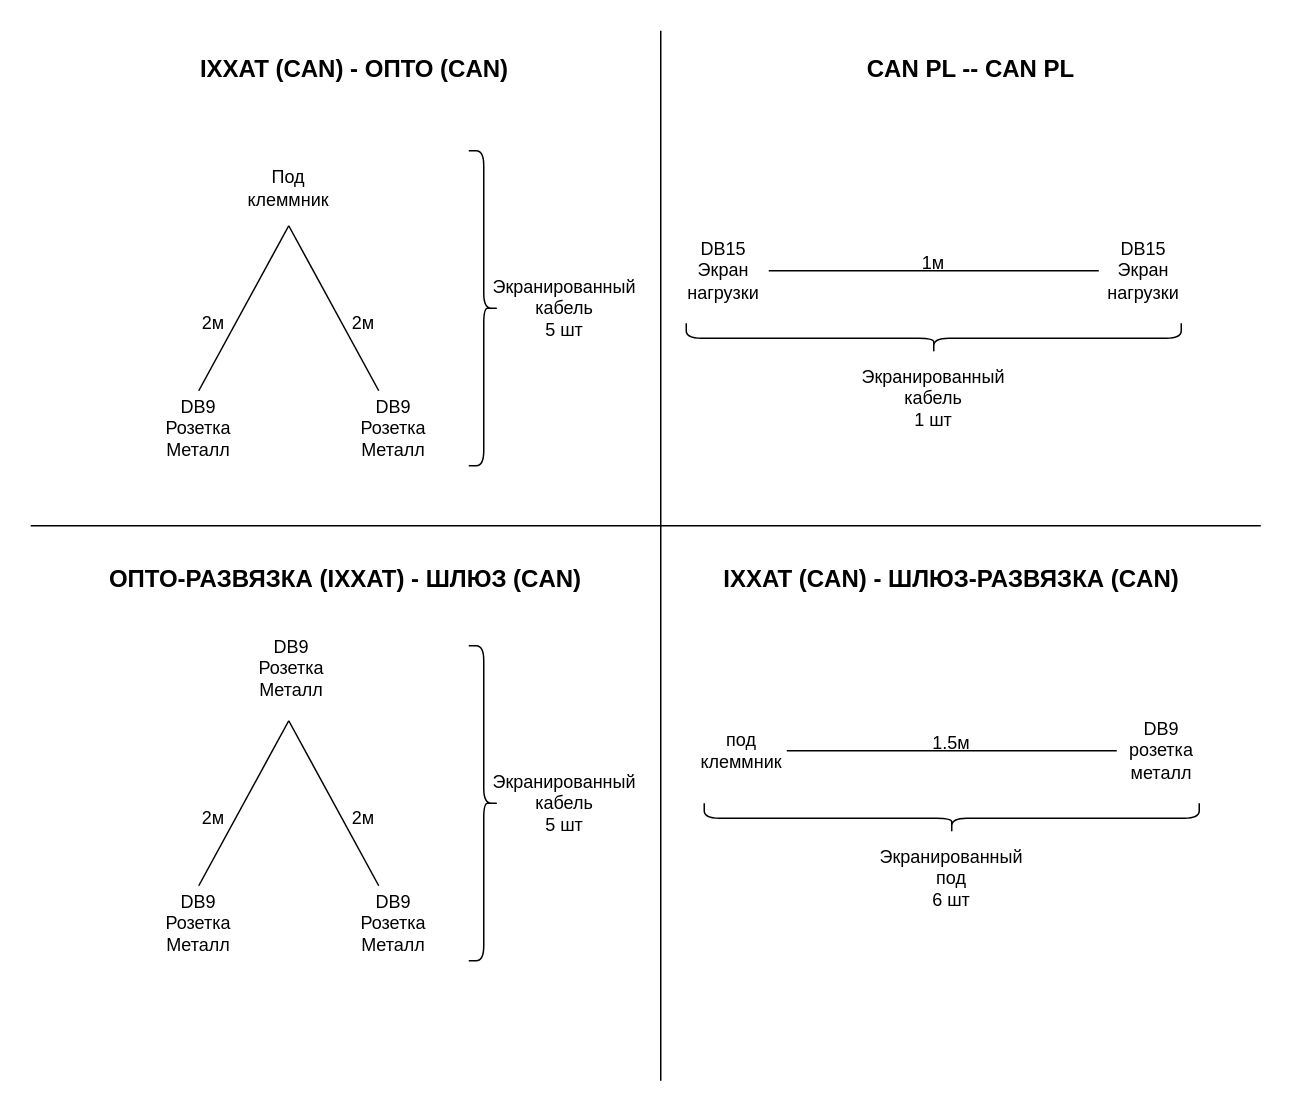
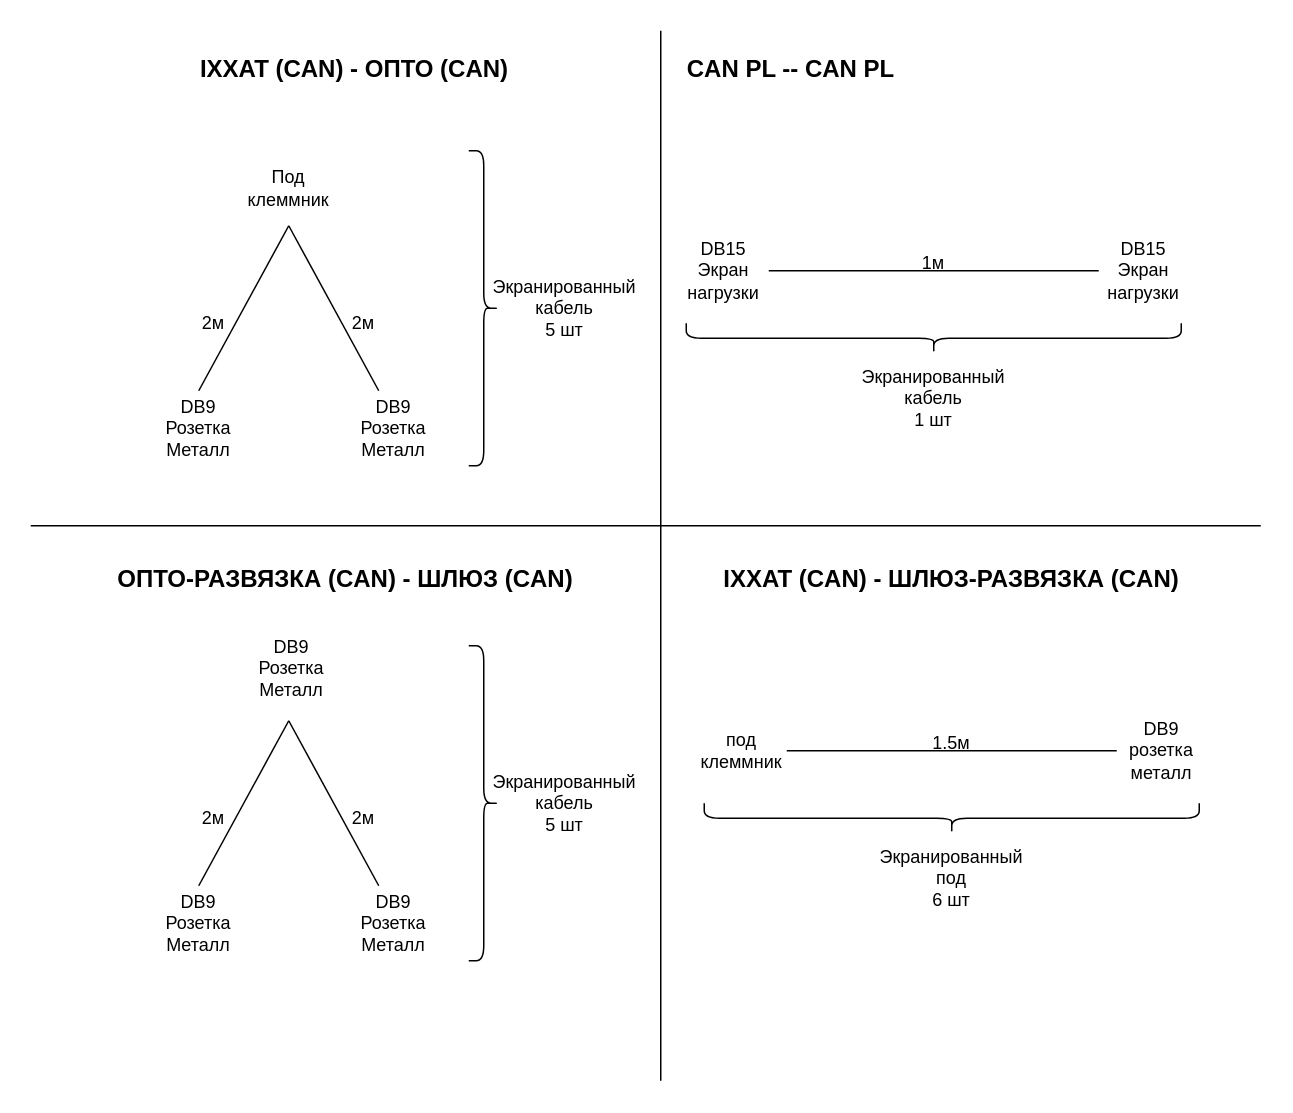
(971, 68) -> (791, 68)
(346, 578) -> (346, 578)
